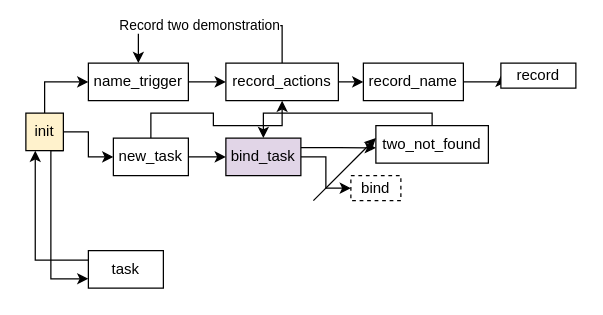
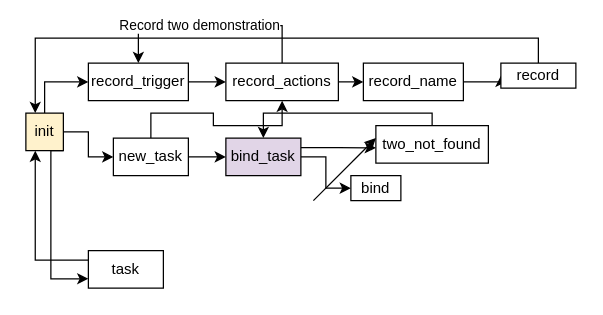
none -> (266, 38)
(138, 82) -> (138, 82)
(376, 188) -> (376, 188)
